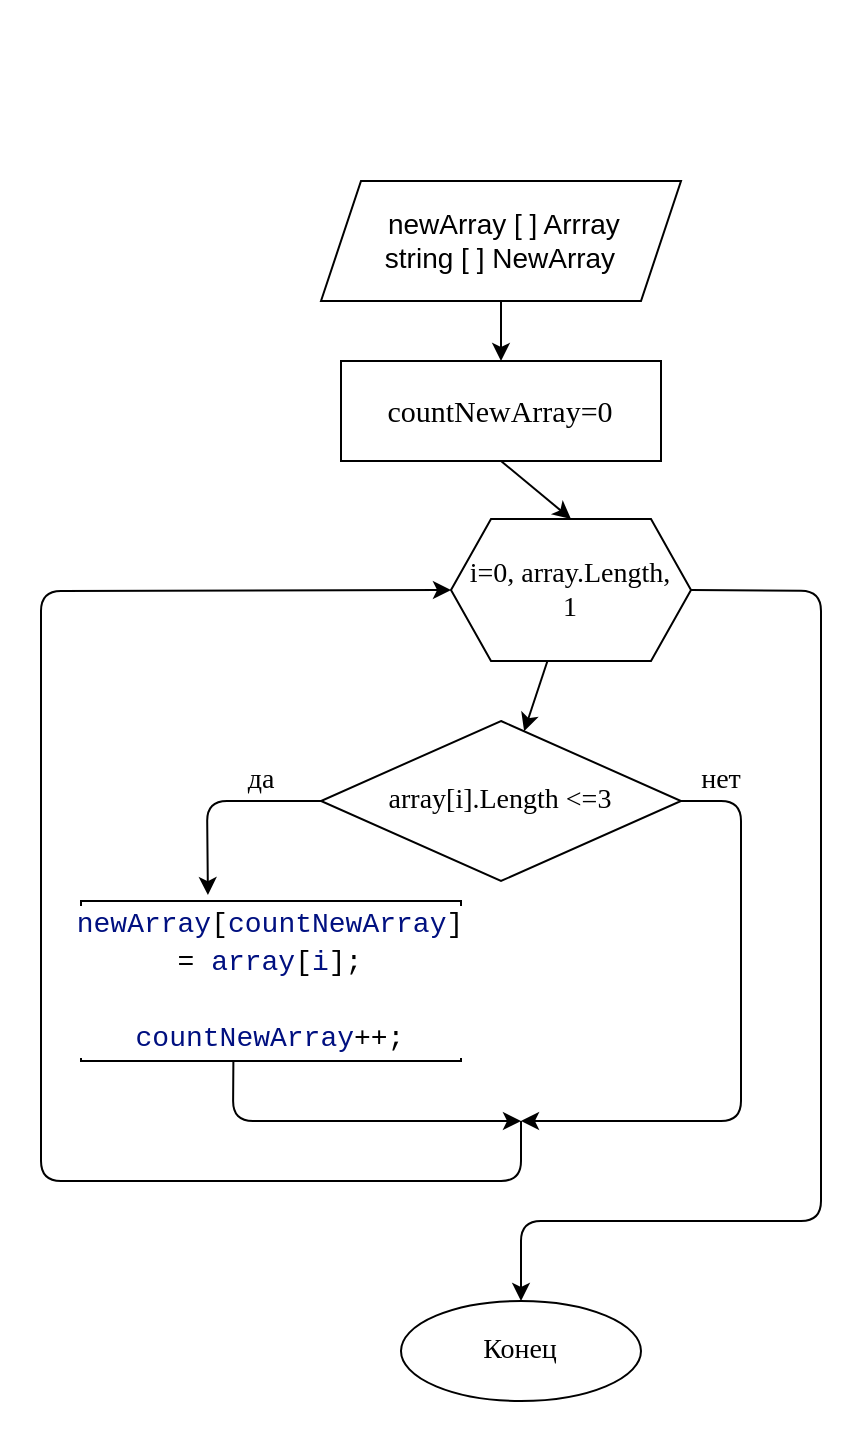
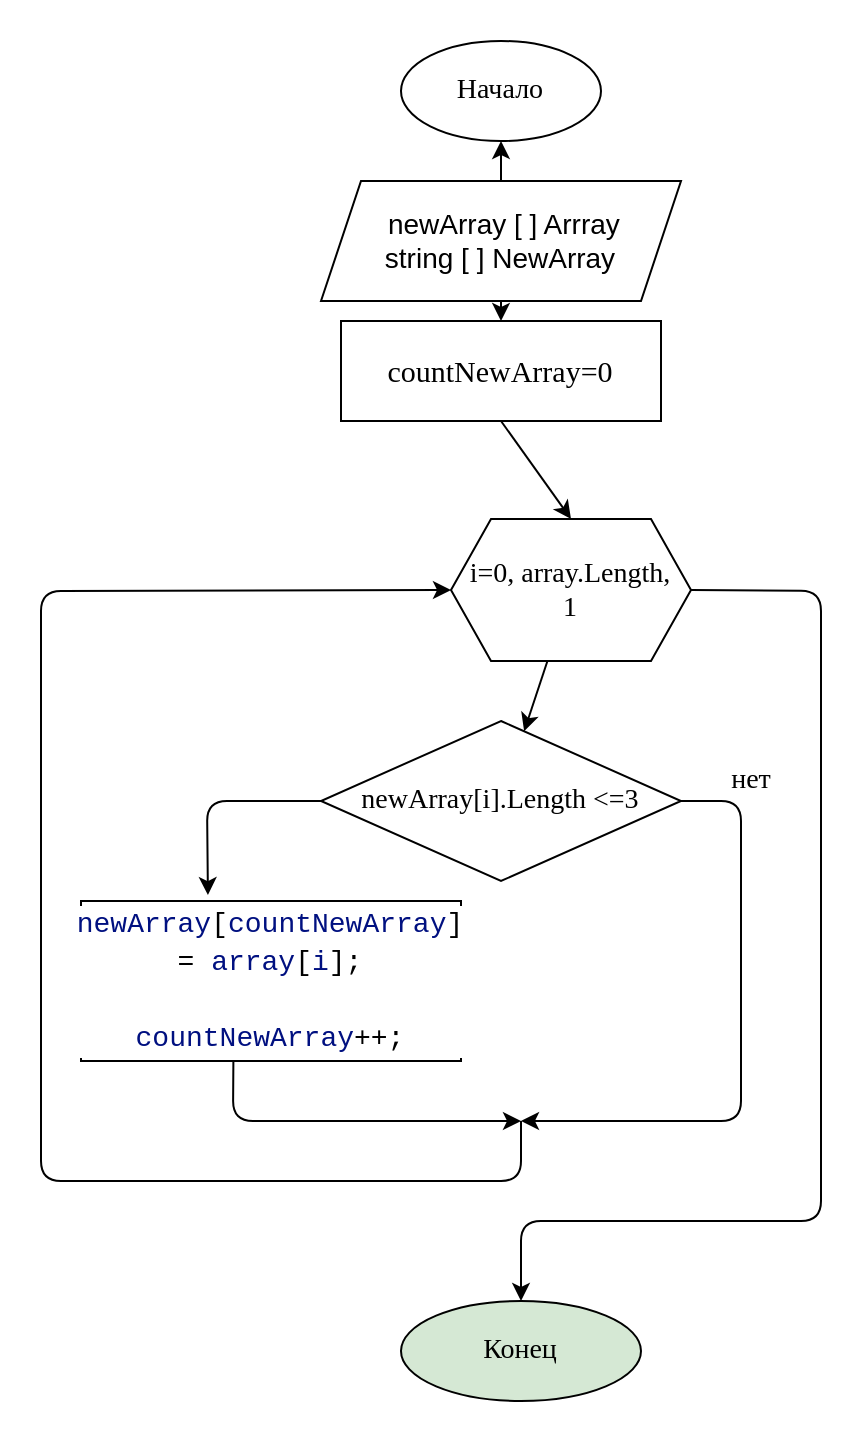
none -> (501, 91)
none -> (501, 168)
(501, 411) -> (501, 371)
(261, 781) -> none
(721, 781) -> (751, 781)
(501, 801) -> (501, 801)
(521, 1351) -> (521, 1351)
